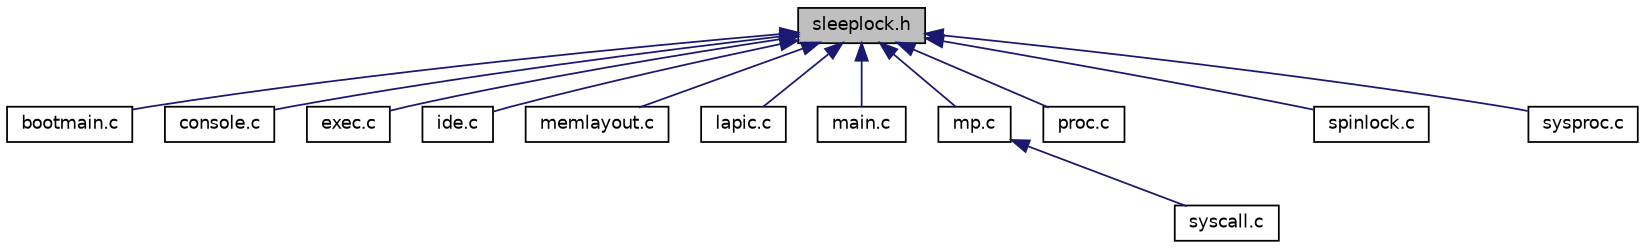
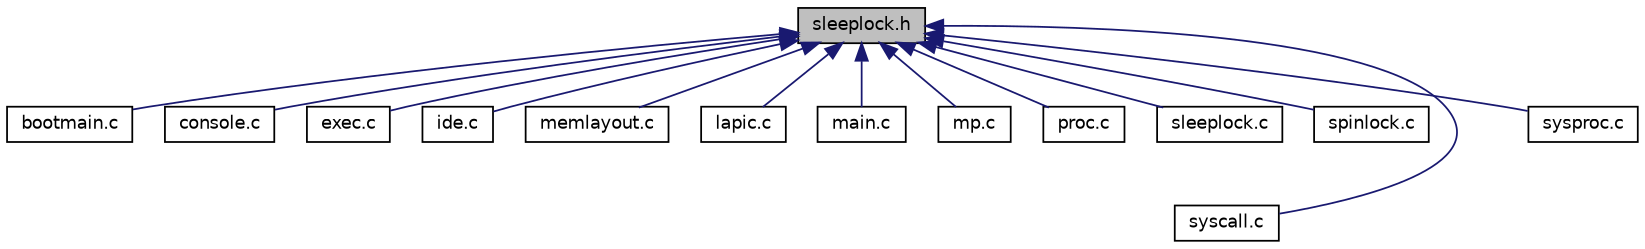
none -> (1220, 124)
(1108, 176) -> (1316, 53)
